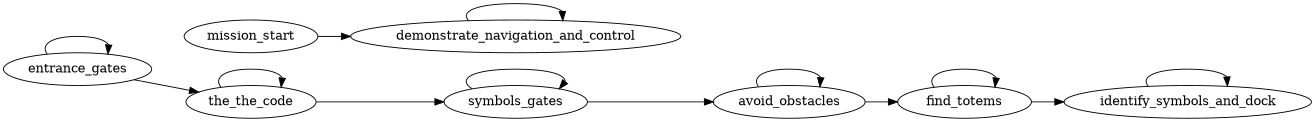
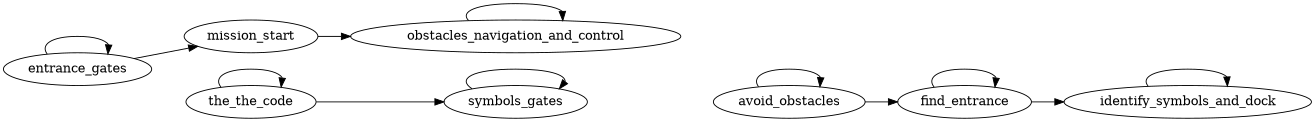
(516, 36) -> (516, 36)
(162, 85) -> (161, 53)
(646, 102) -> none
(965, 102) -> (965, 102)
